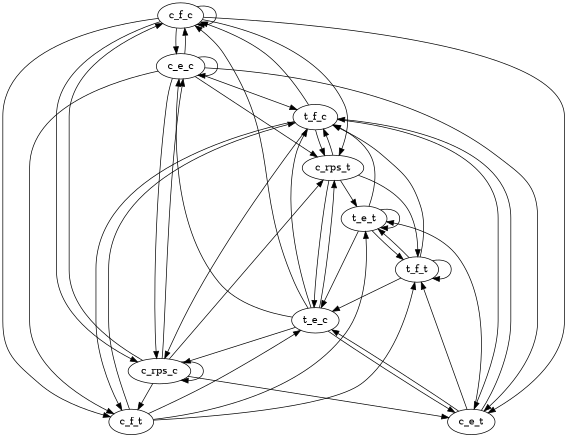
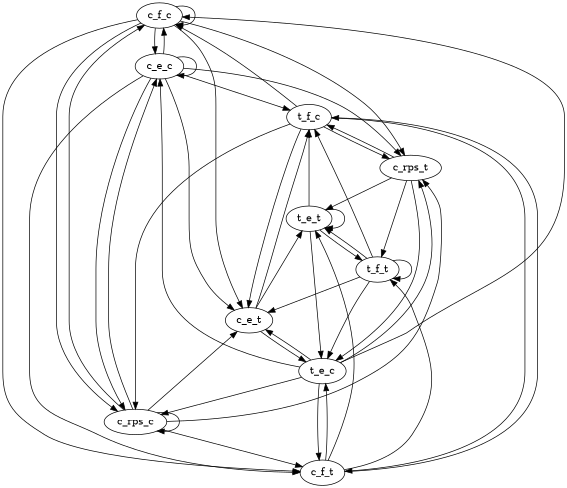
(293, 226) -> (318, 418)
(445, 349) -> (322, 292)
